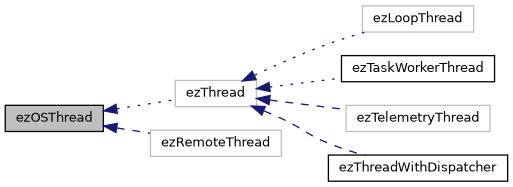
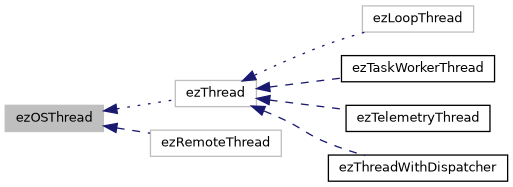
(306, 83) -> (306, 83)
(54, 118) -> (54, 118)
(418, 118) -> (418, 118)
